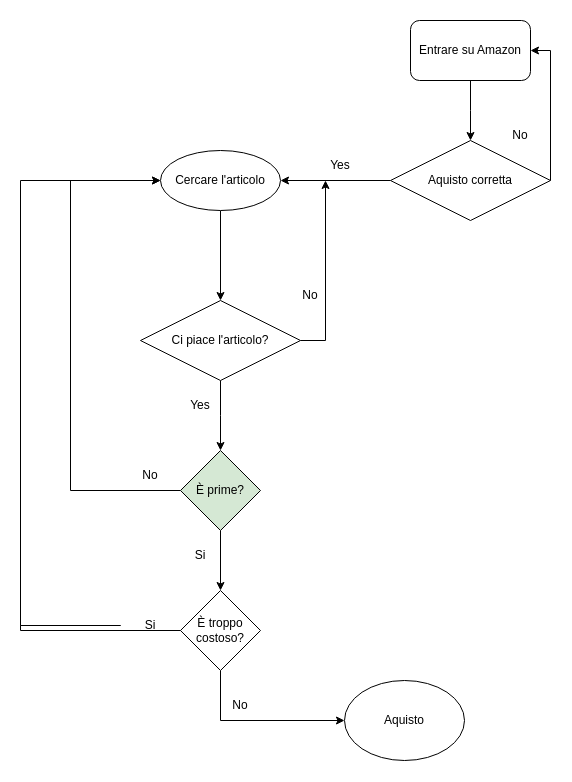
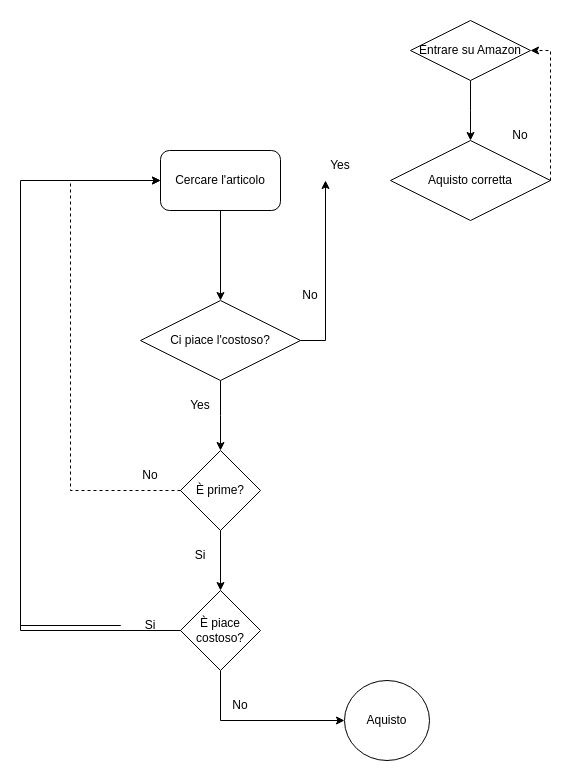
(471, 51) -> (471, 51)
(551, 109) -> (551, 109)
(221, 181) -> (221, 181)
(339, 181) -> none
(221, 341) -> (221, 341)
(71, 391) -> (71, 391)
(221, 491) -> (221, 491)
(221, 631) -> (221, 631)
(405, 721) -> (387, 721)
